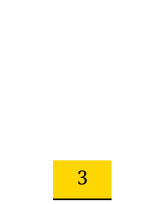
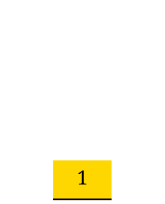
(82, 180) -> (82, 180)
